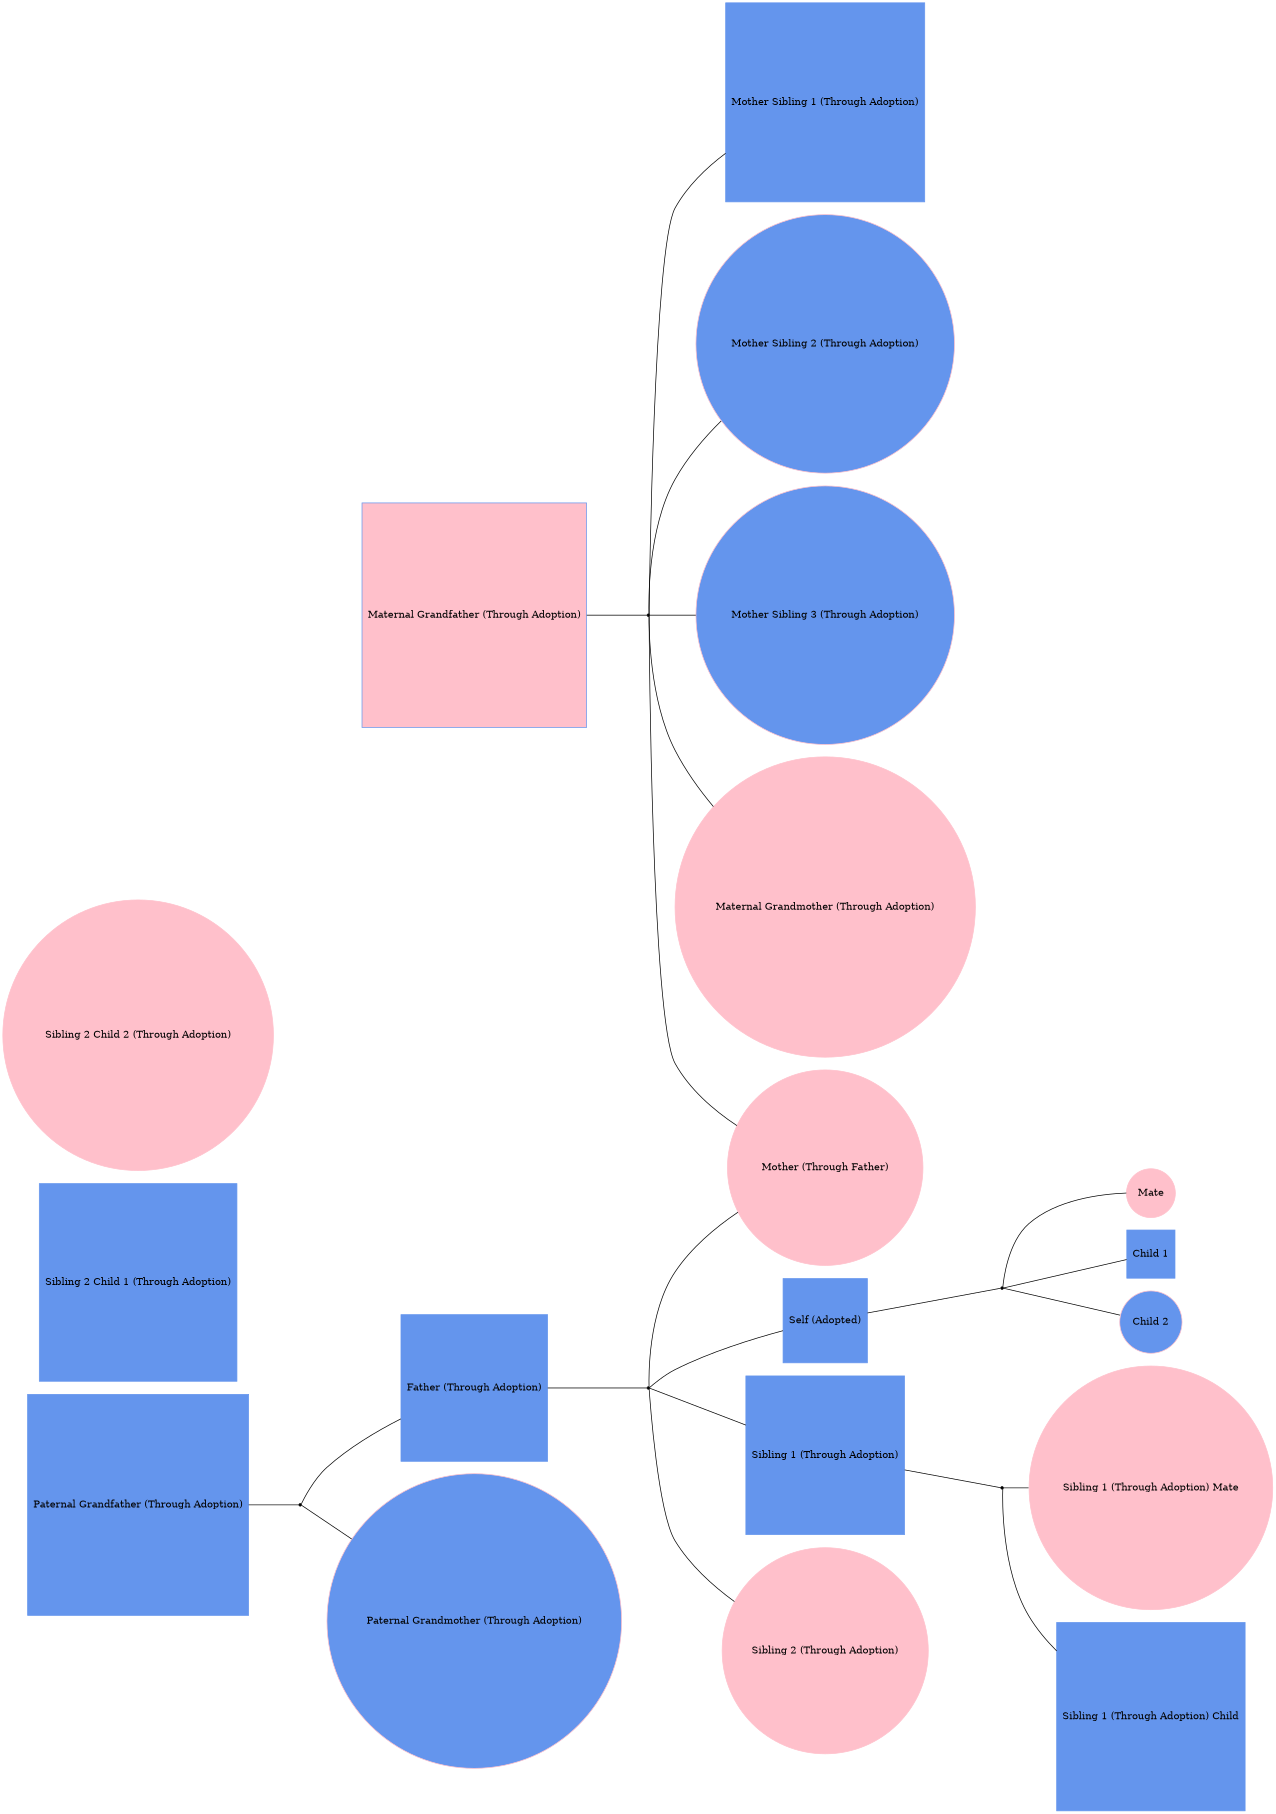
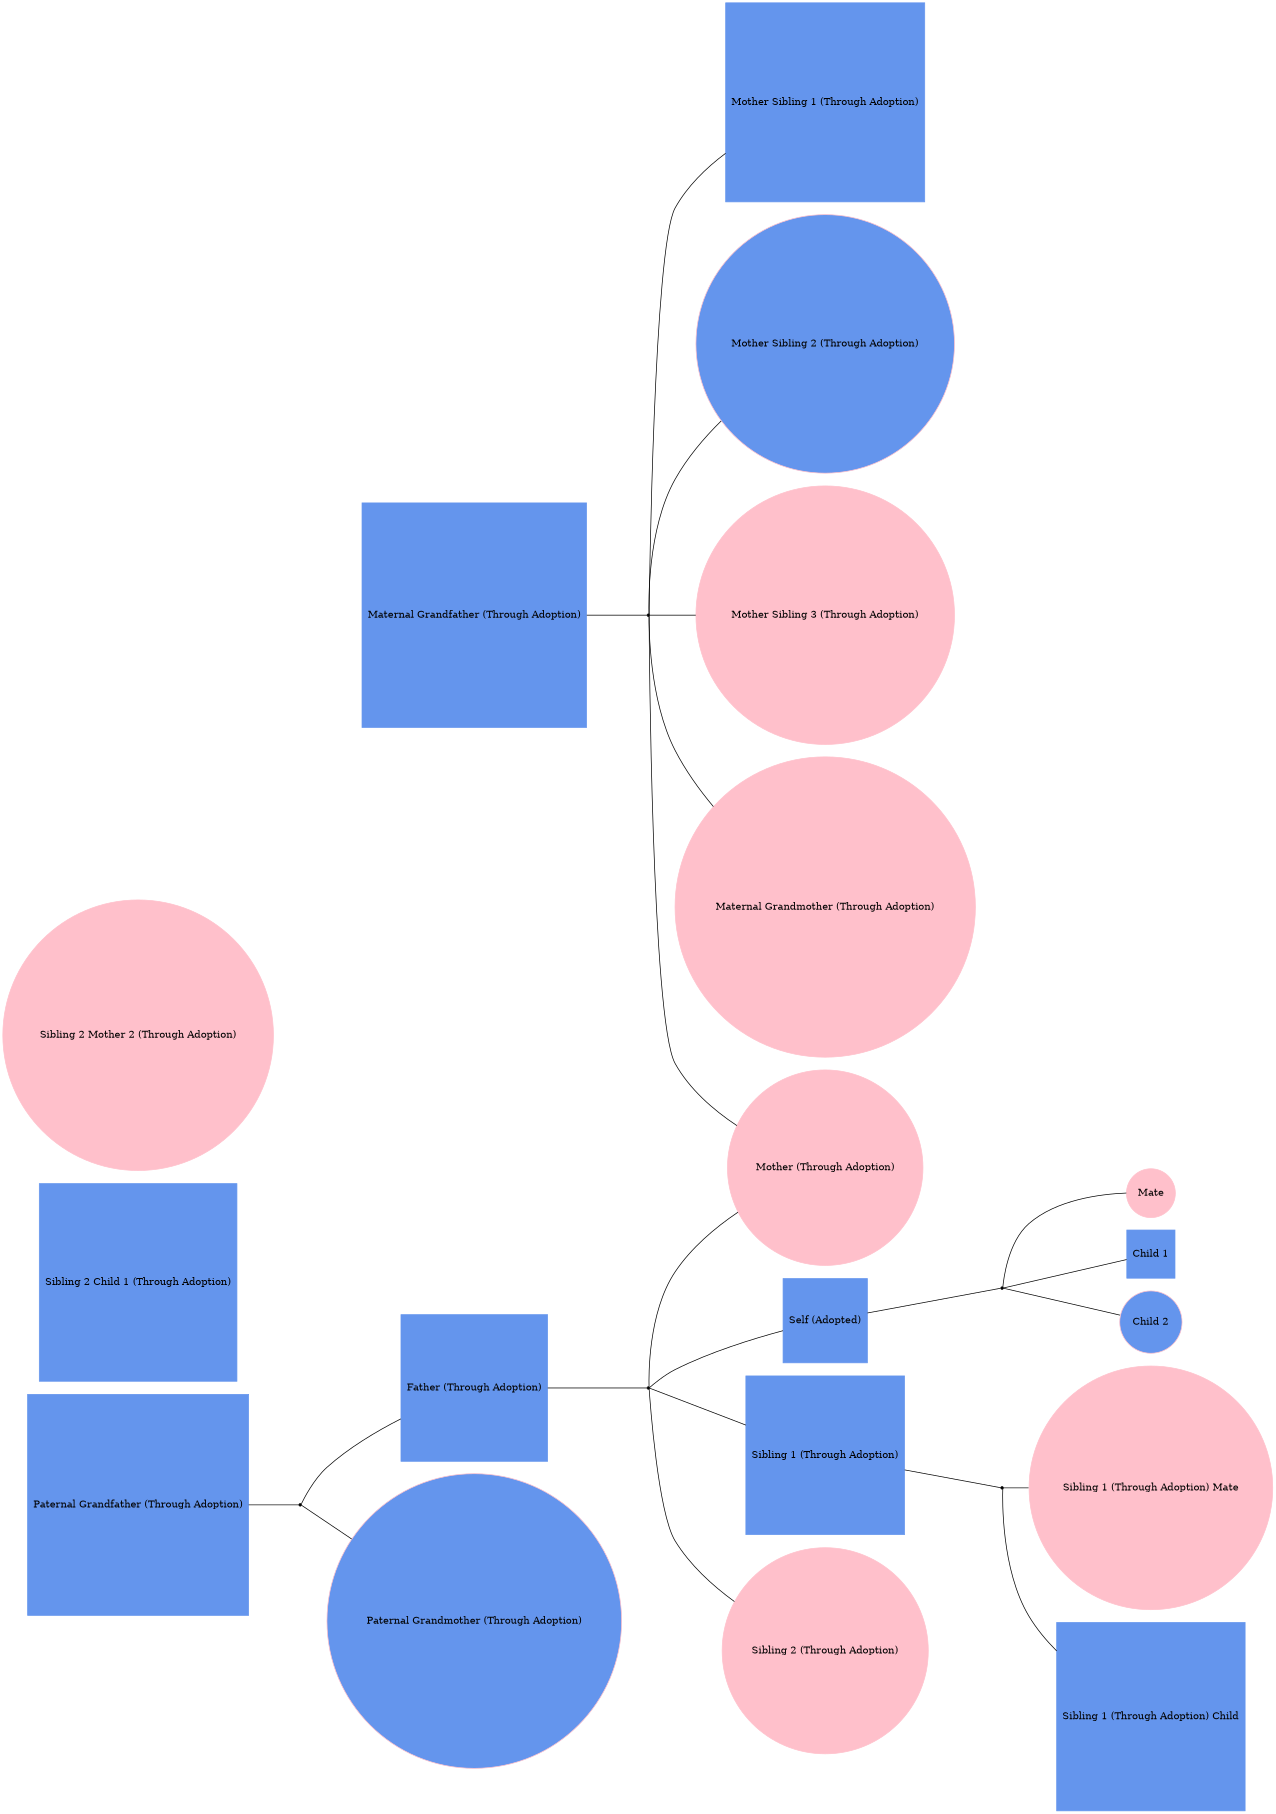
(474, 615) -> (474, 615)
(825, 615) -> (825, 615)
(138, 1035) -> (138, 1035)
(825, 1168) -> (825, 1168)
